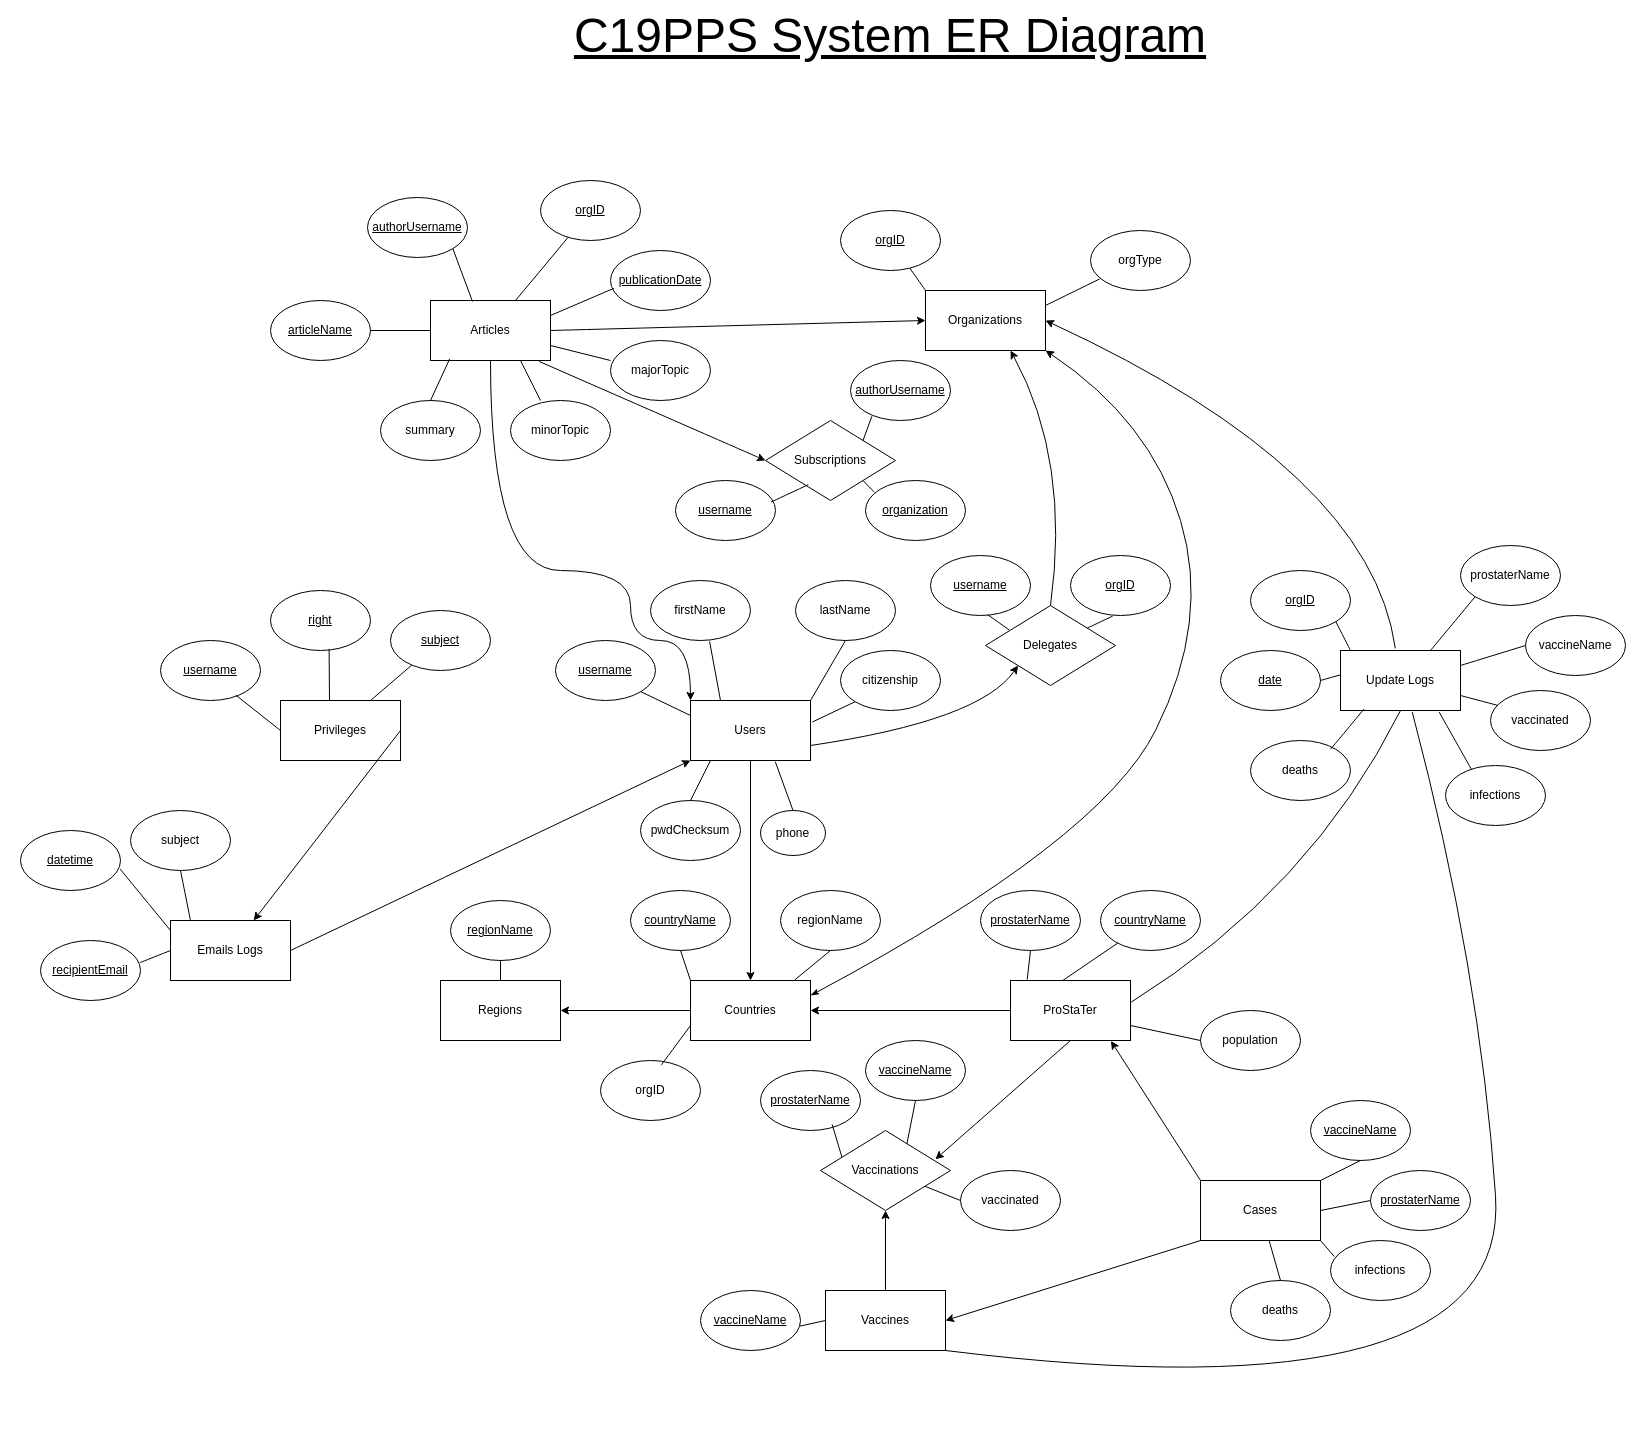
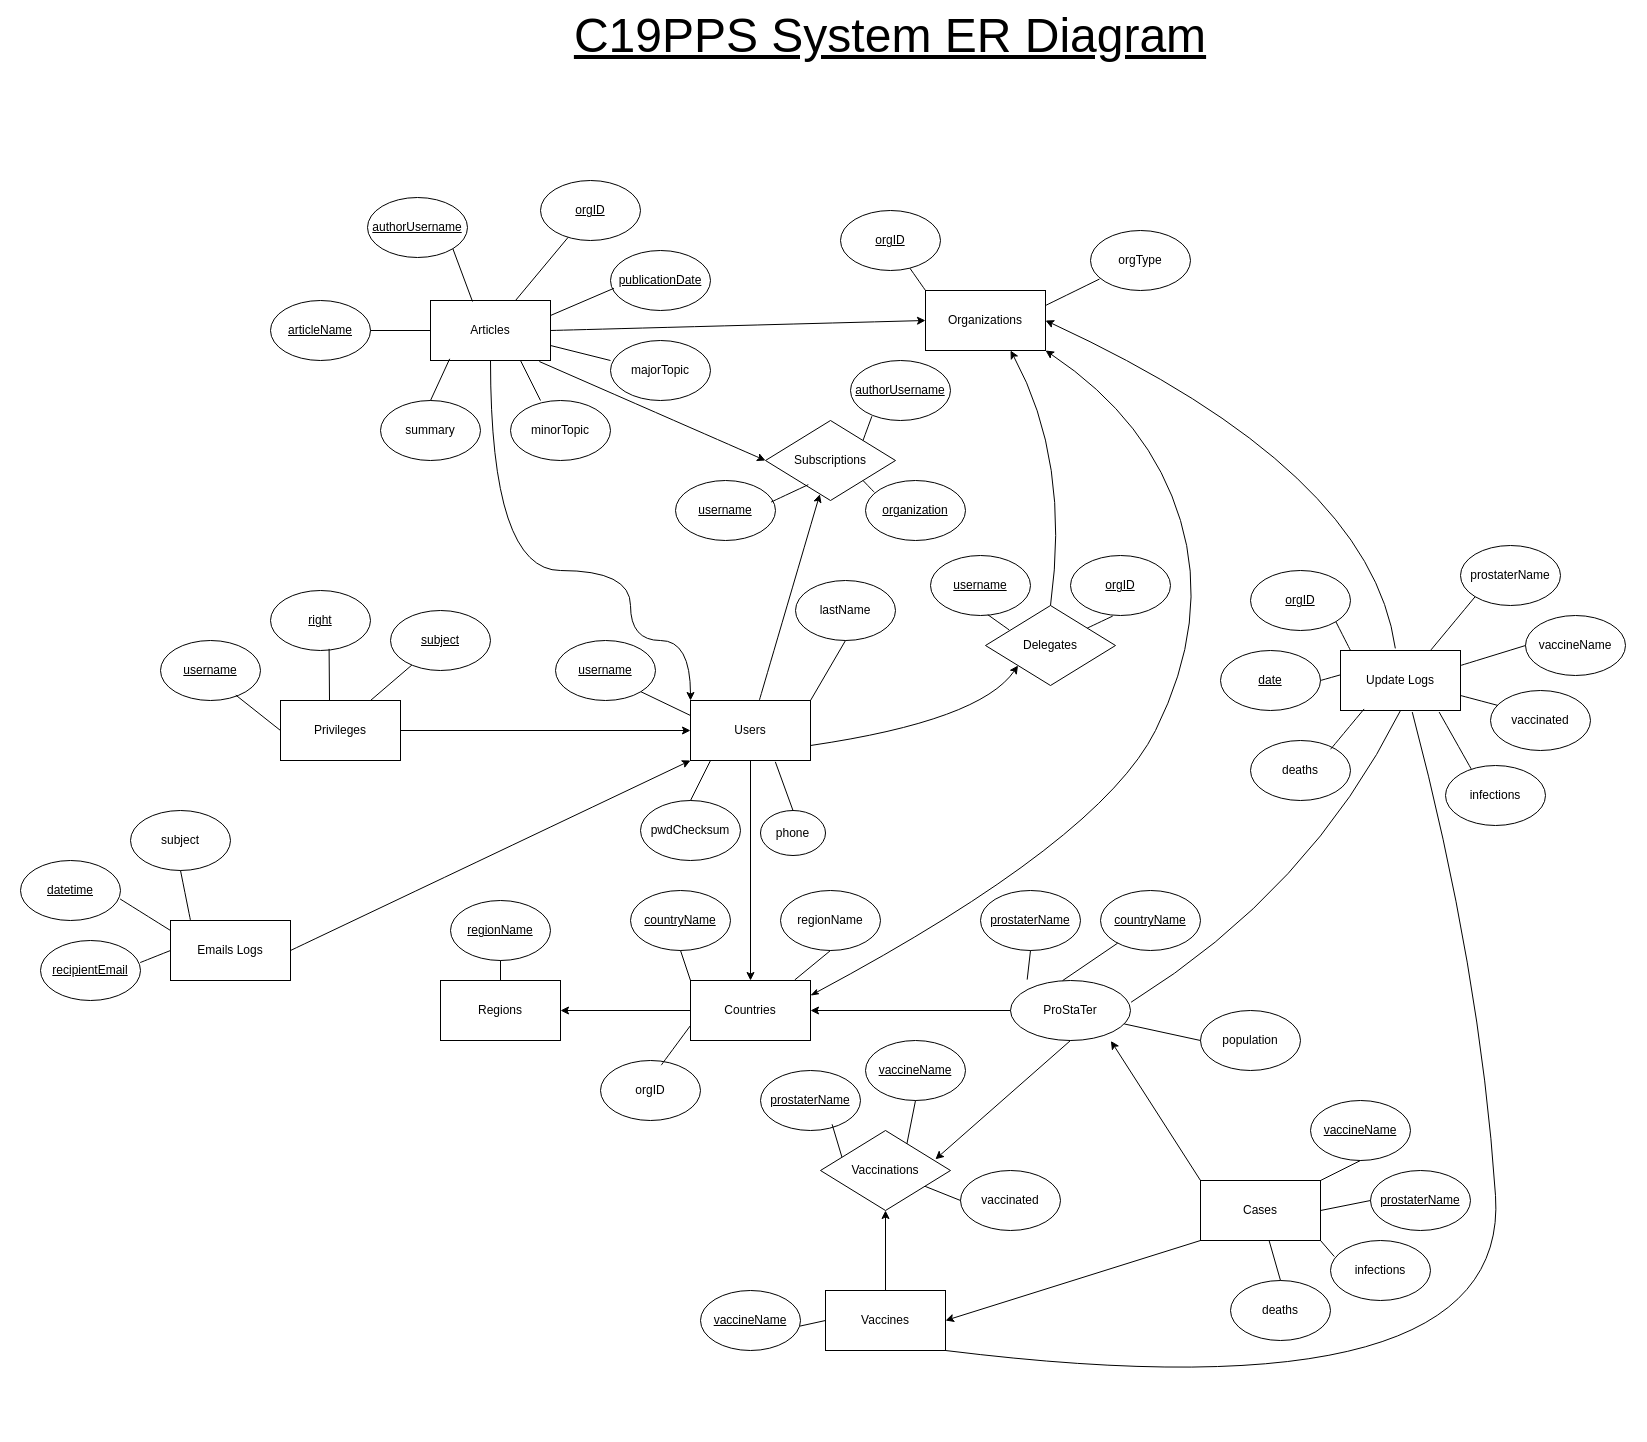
none -> (789, 599)
(701, 611) -> none
(715, 671) -> none
(891, 681) -> none
(833, 712) -> none
(329, 823) -> (542, 731)
(71, 861) -> (71, 891)
(1071, 1011) -> (1071, 1011)
